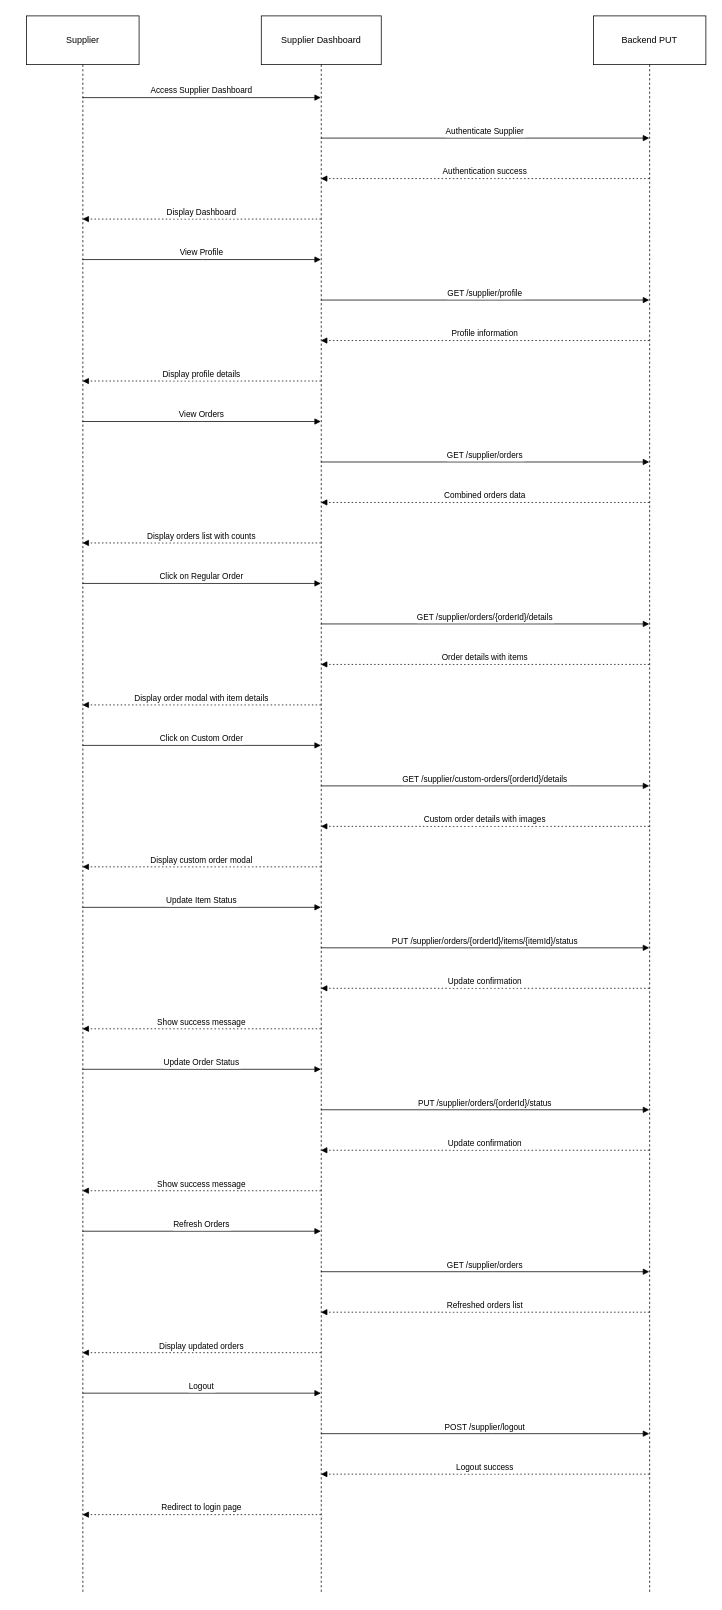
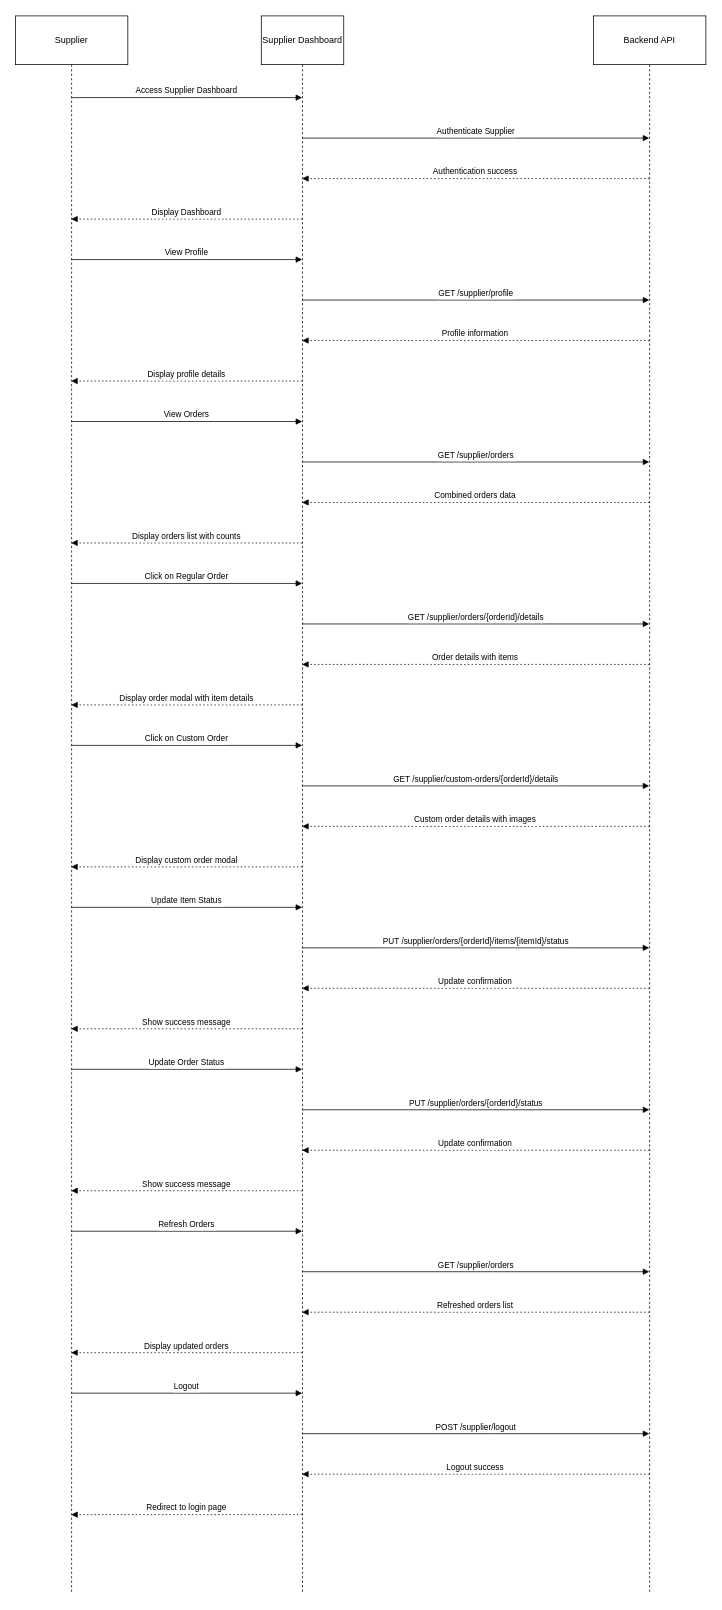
(650, 40) -> (650, 40)
(83, 804) -> (72, 804)
(321, 804) -> (303, 804)
